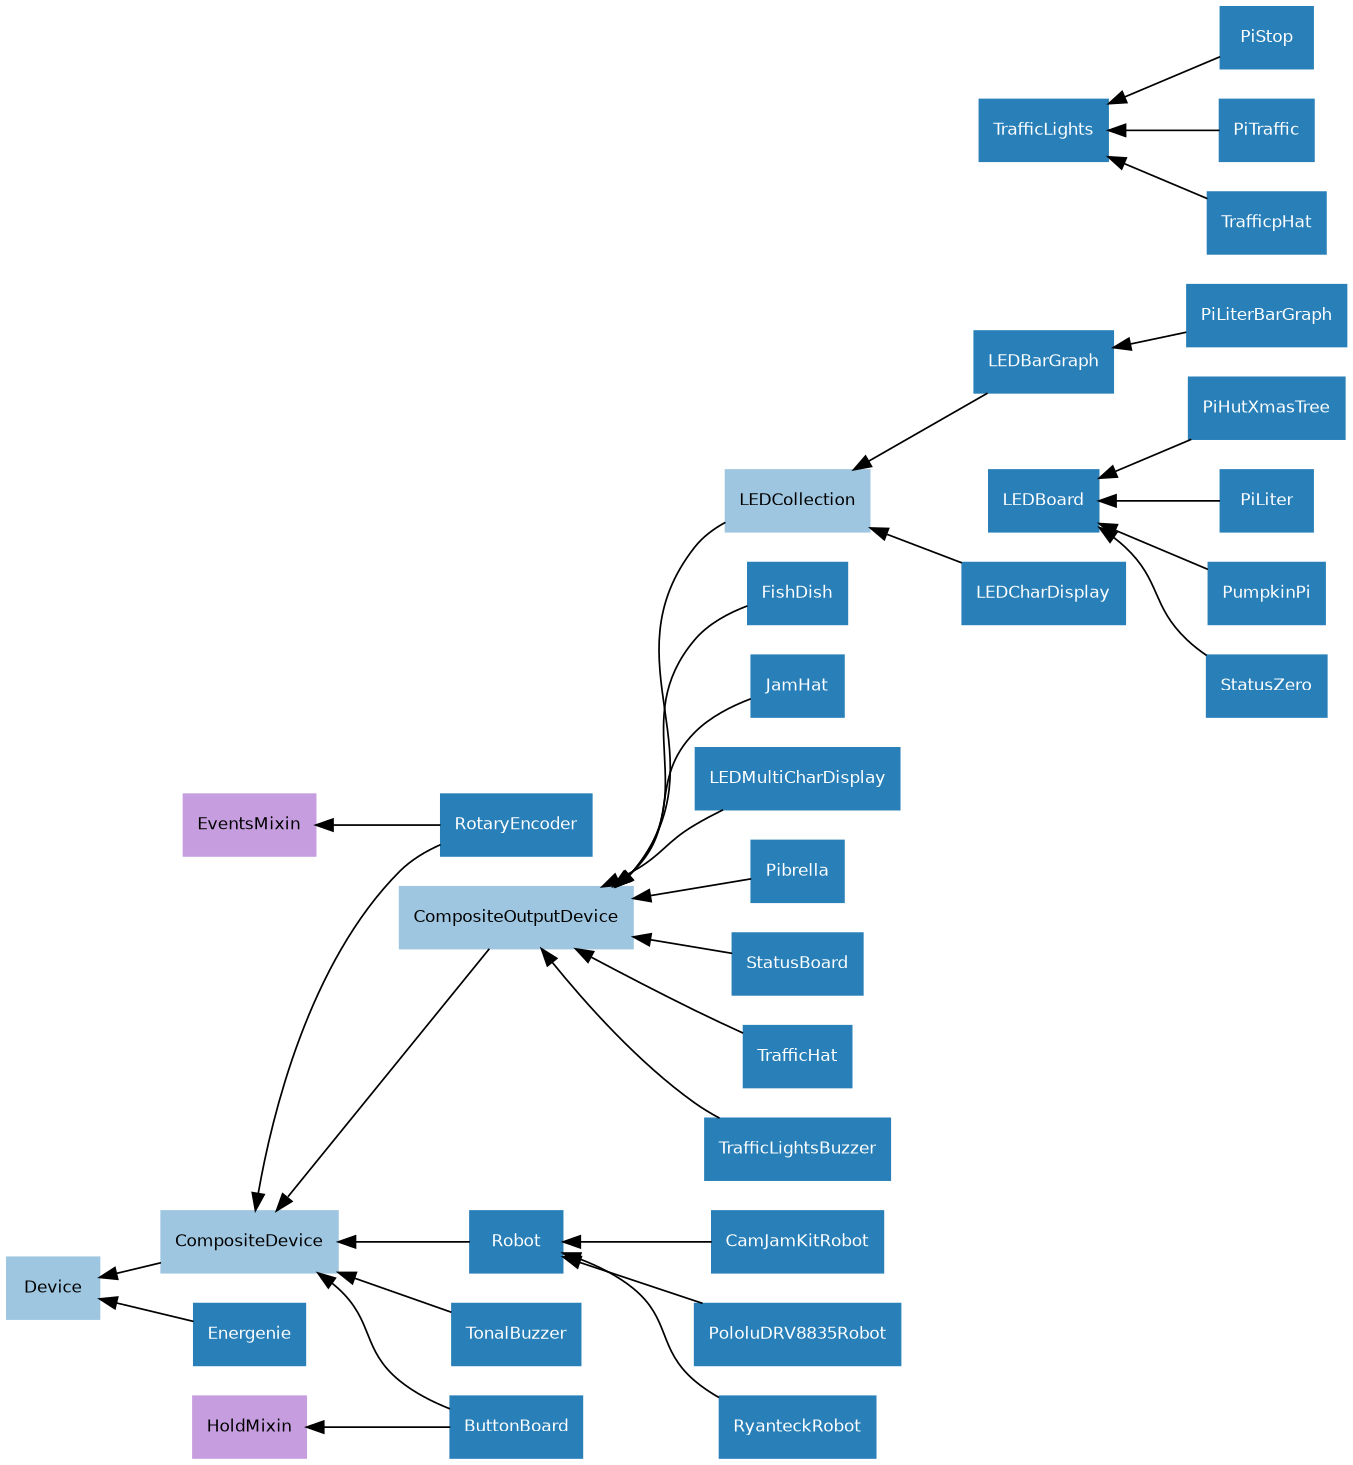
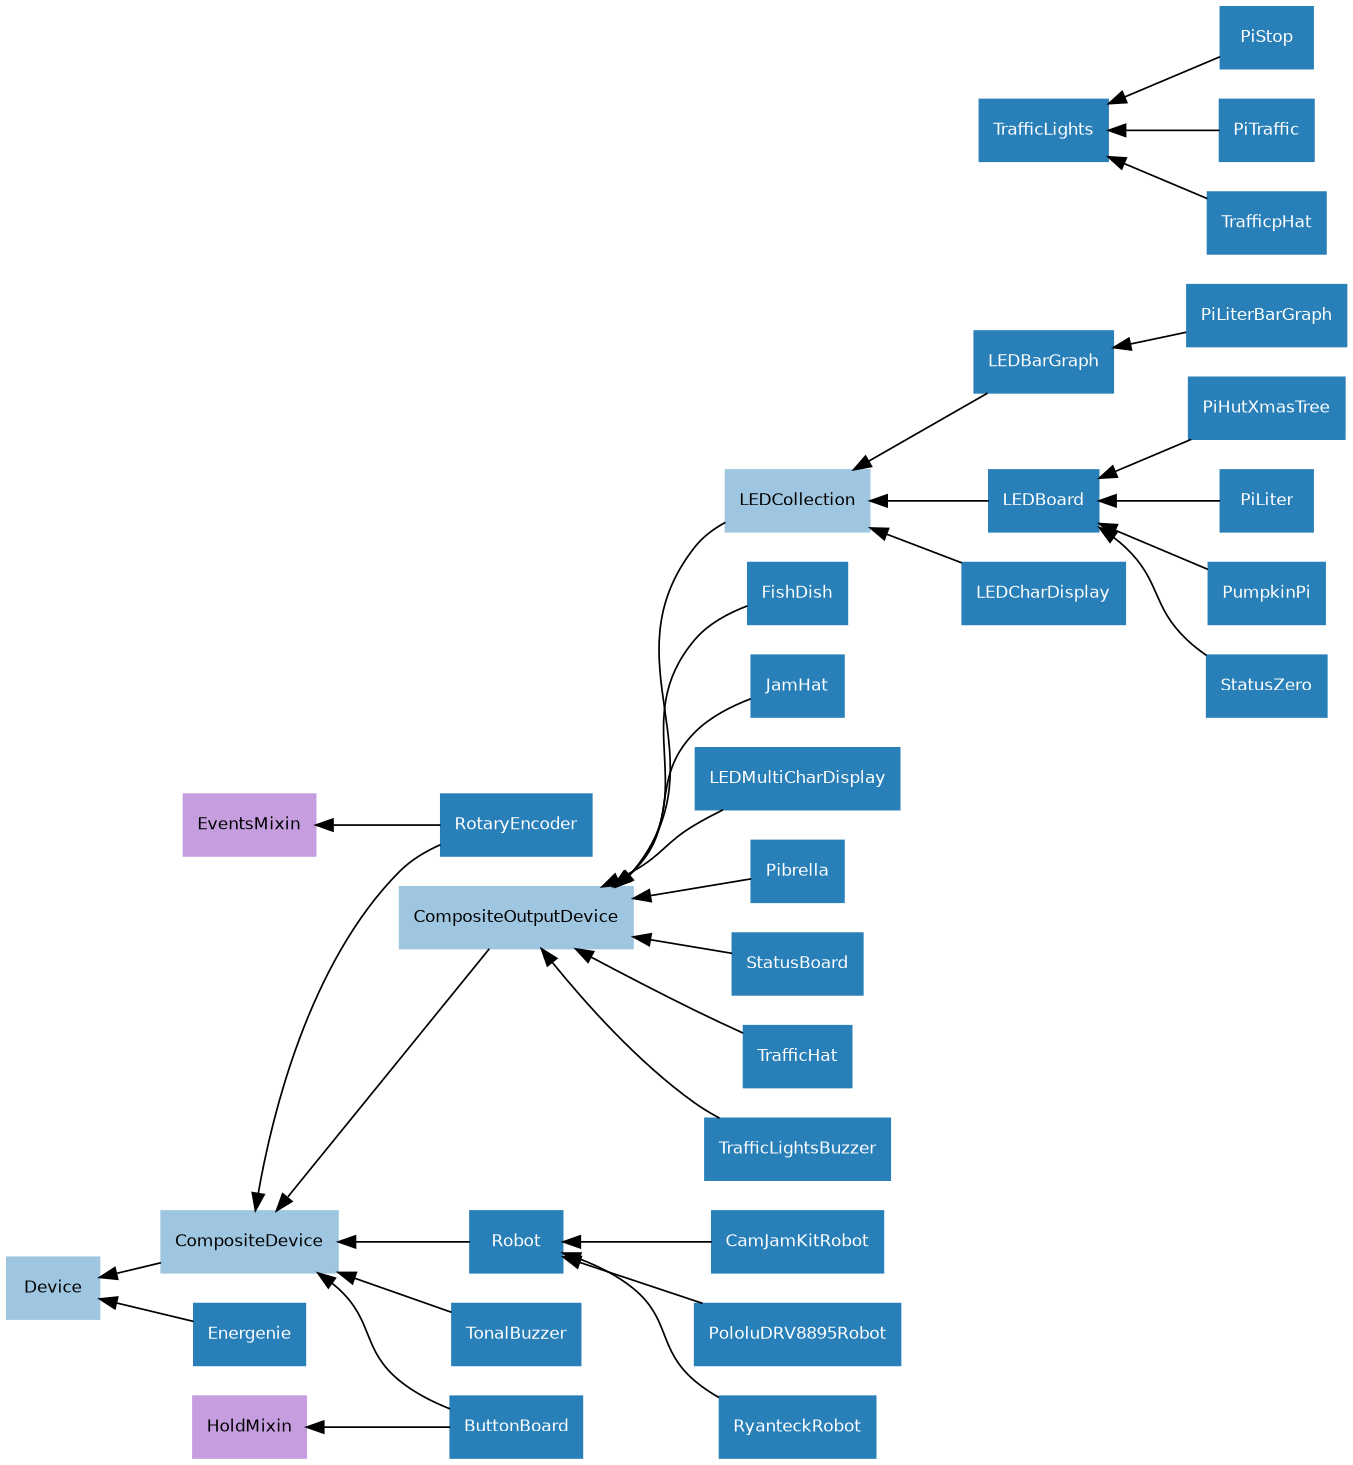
none -> (938, 501)
(798, 1334) -> (798, 1334)
